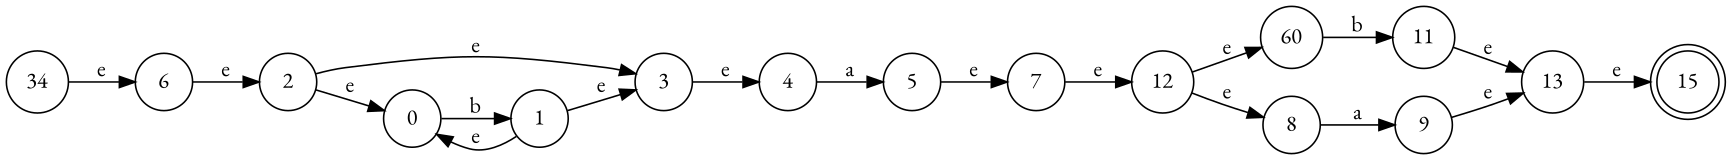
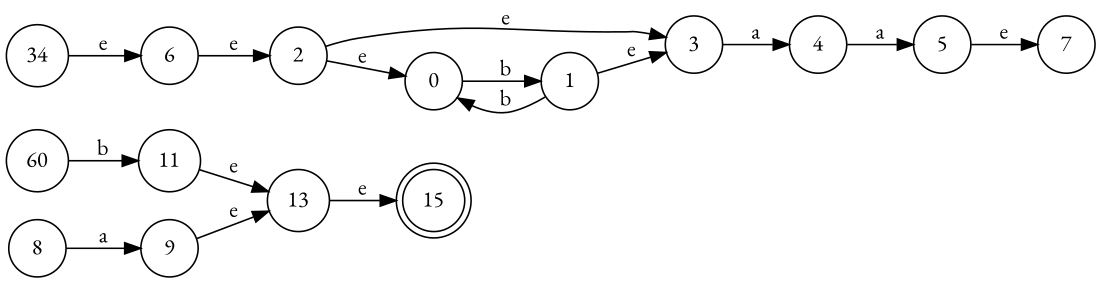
(726, 70) -> (756, 33)
(1163, 82) -> none
(476, 137) -> (506, 99)
